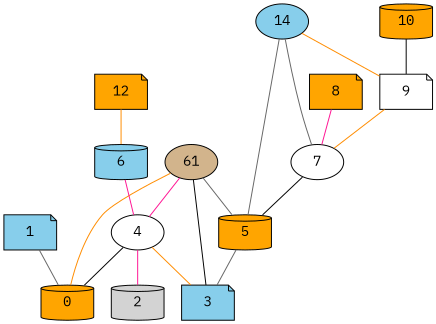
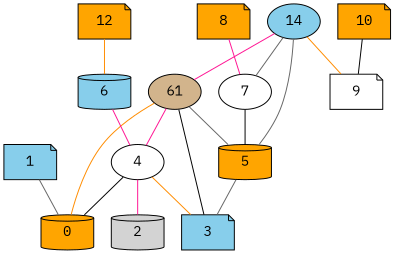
(406, 21) -> (364, 21)
none -> (228, 60)
(359, 129) -> none
